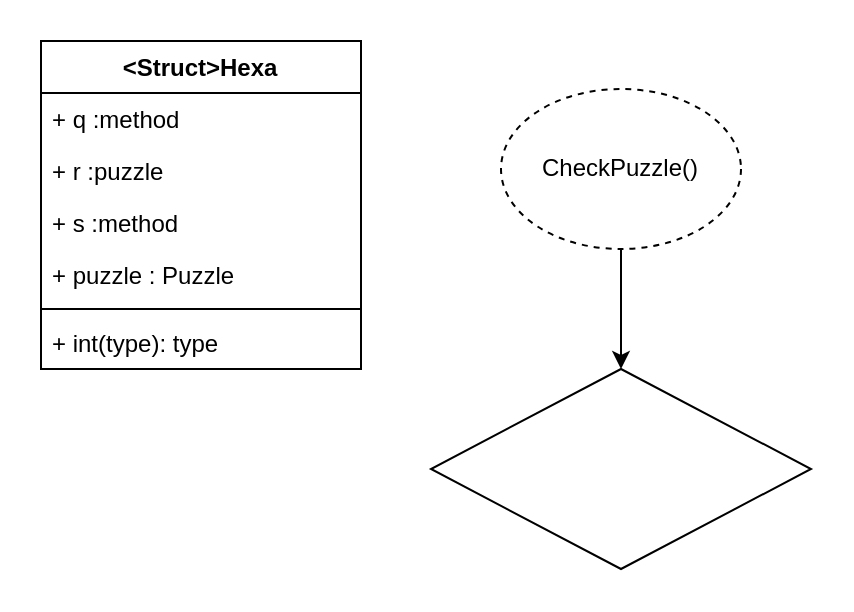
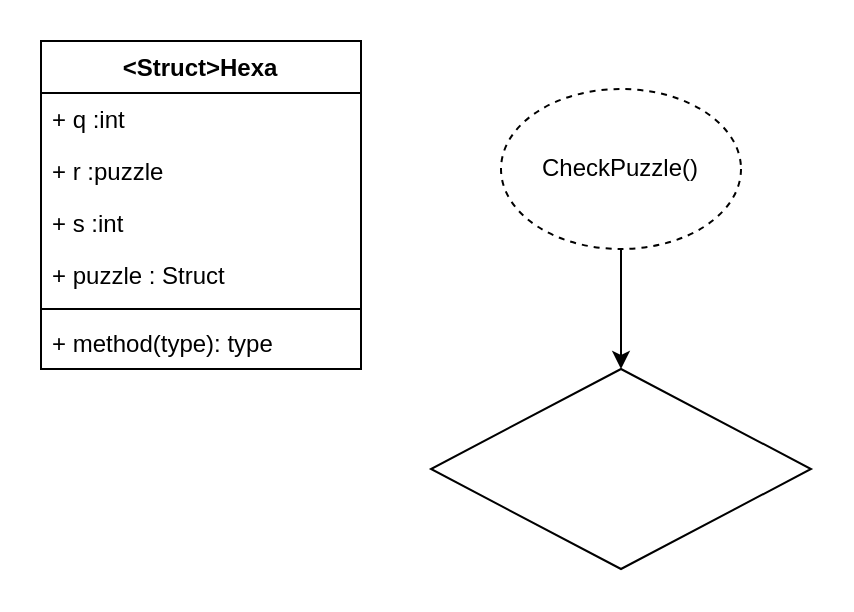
(117, 120) -> (93, 120)
(117, 224) -> (93, 224)
(148, 276) -> (151, 276)
(154, 344) -> (177, 344)
